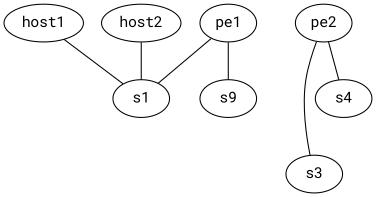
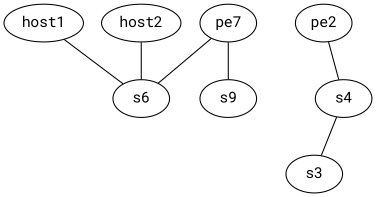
(228, 23) -> (228, 23)
(304, 98) -> (329, 136)
(141, 99) -> (141, 99)
